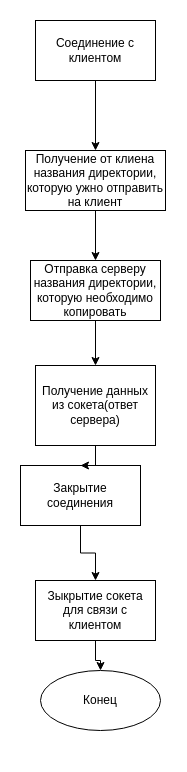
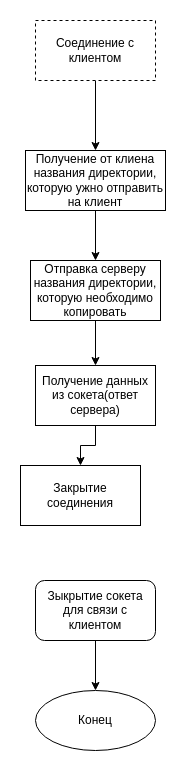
(96, 51) -> (96, 51)
(96, 406) -> (96, 396)
(85, 553) -> none
(96, 611) -> (96, 611)
(101, 701) -> (96, 721)
